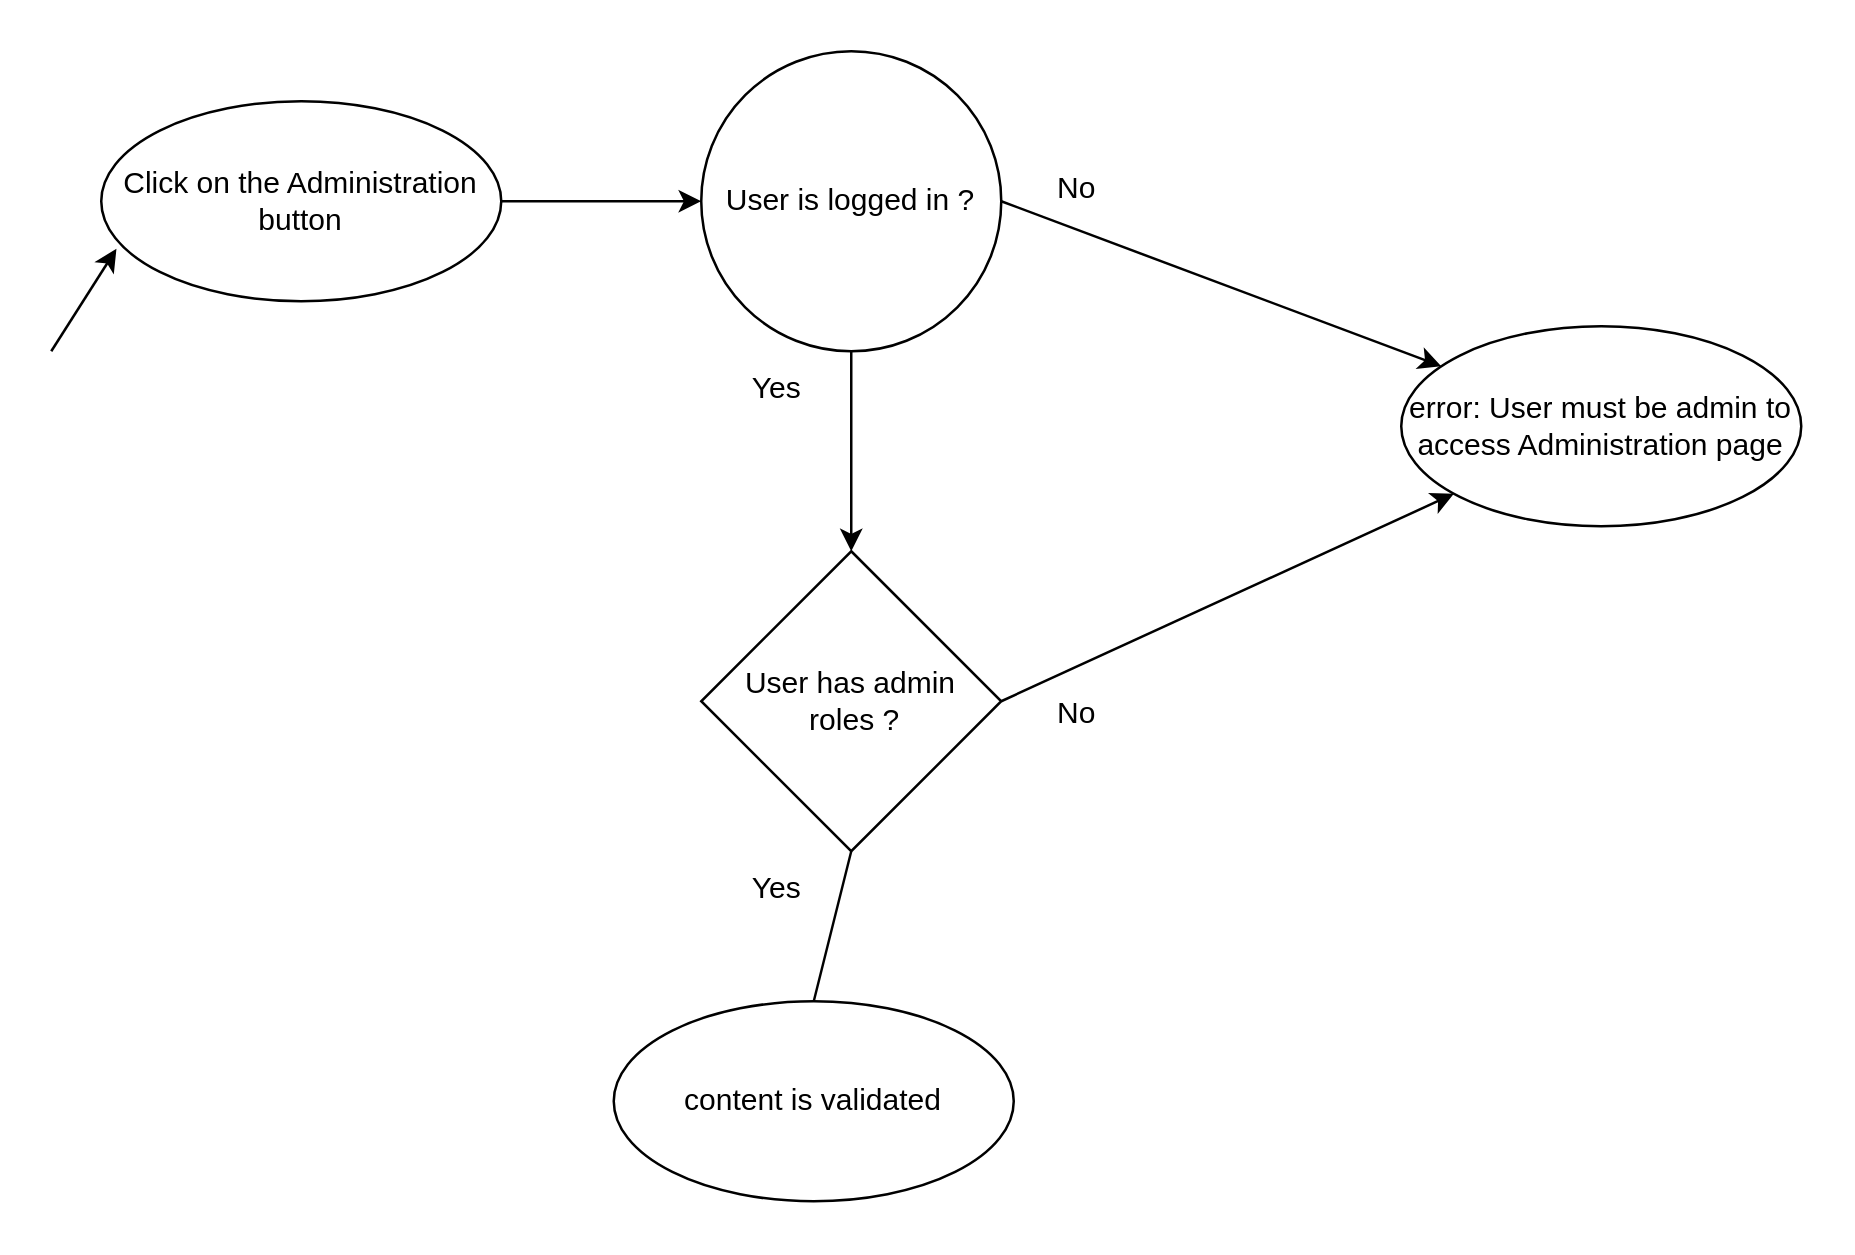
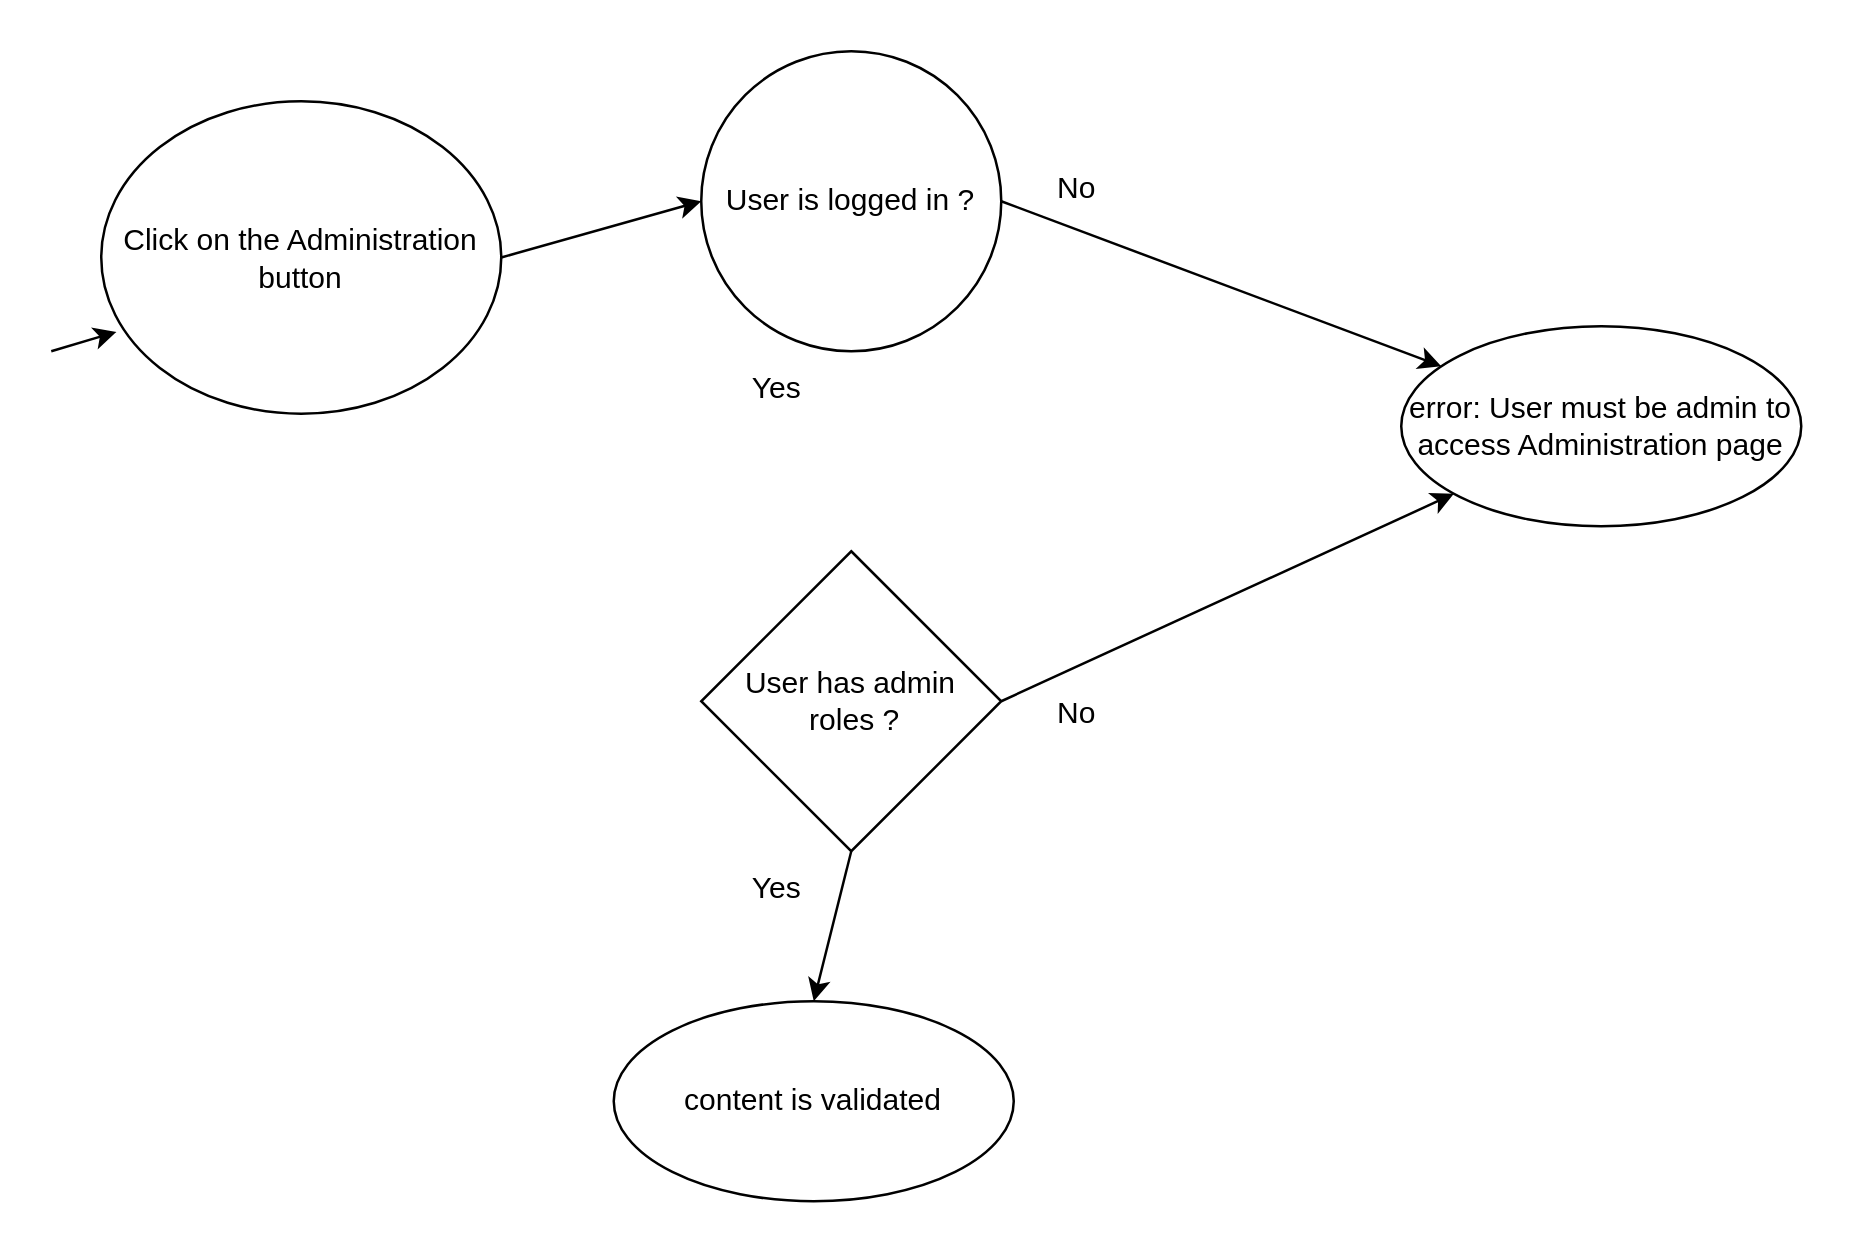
(301, 201) -> (301, 258)
(851, 443) -> none
(816, 991) -> (818, 984)
